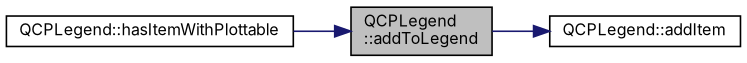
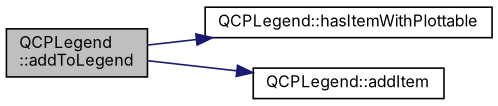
(314, 31) -> (172, 42)
